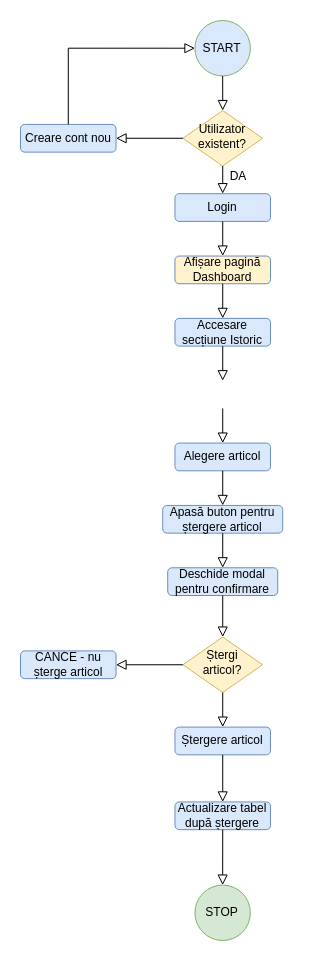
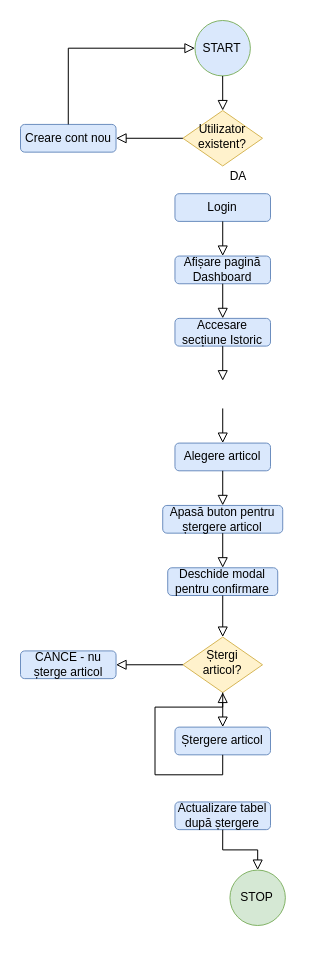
(223, 174) -> none
(223, 270) -> (223, 270)
(223, 782) -> (155, 744)
(223, 913) -> (258, 898)
